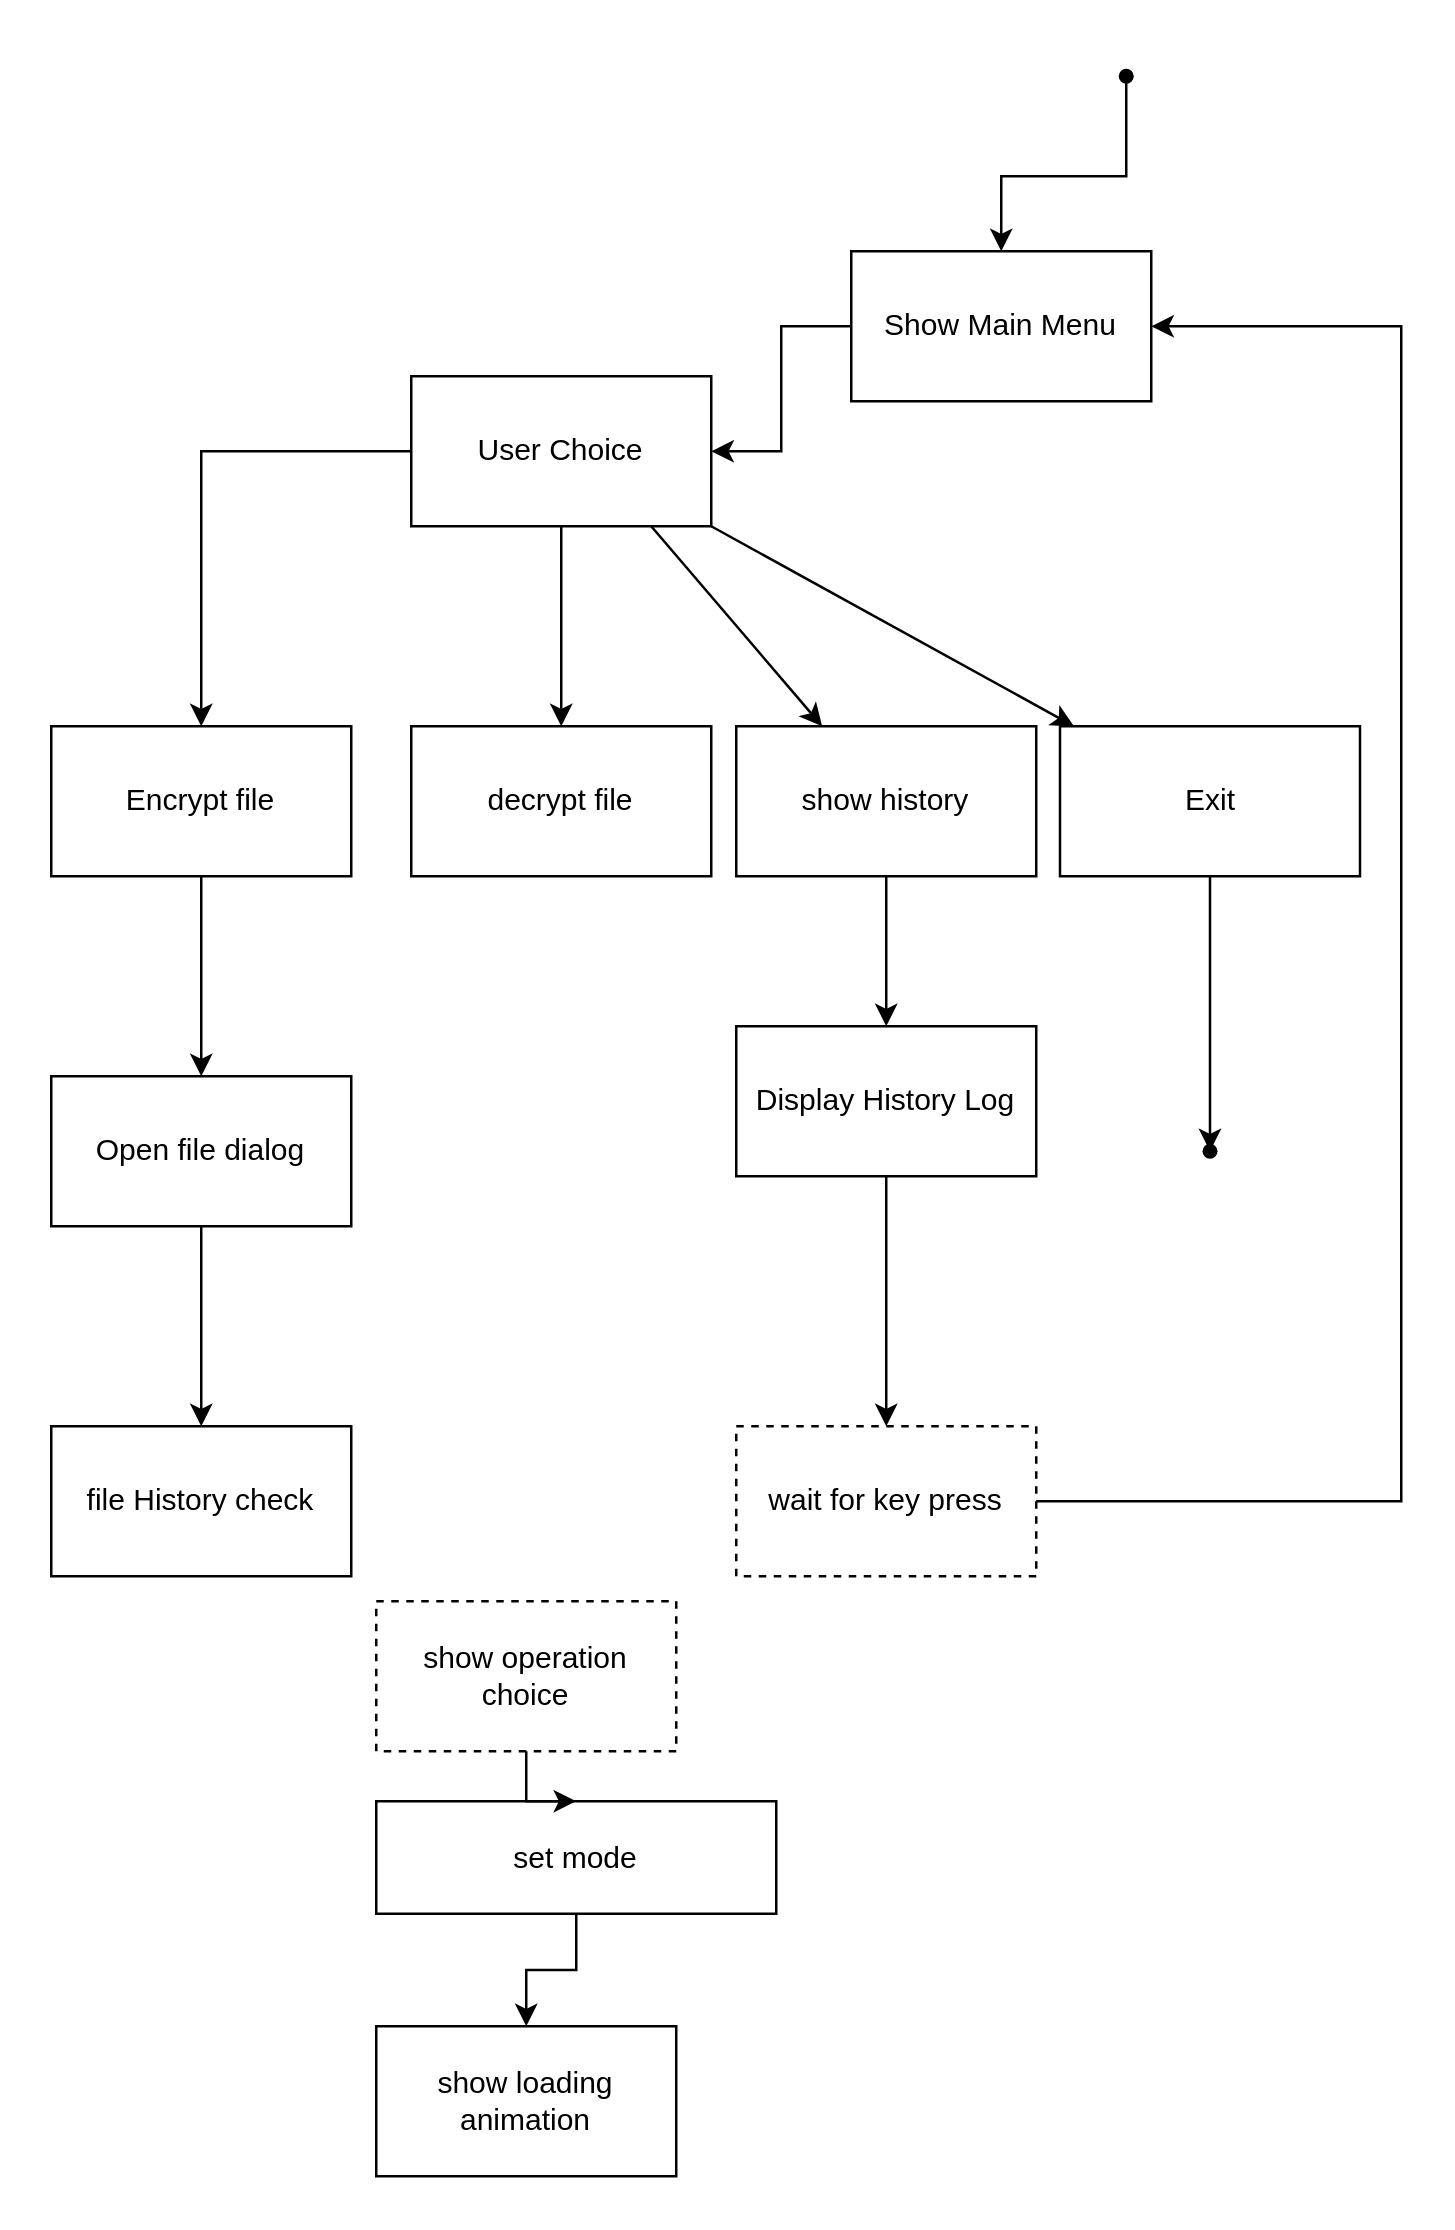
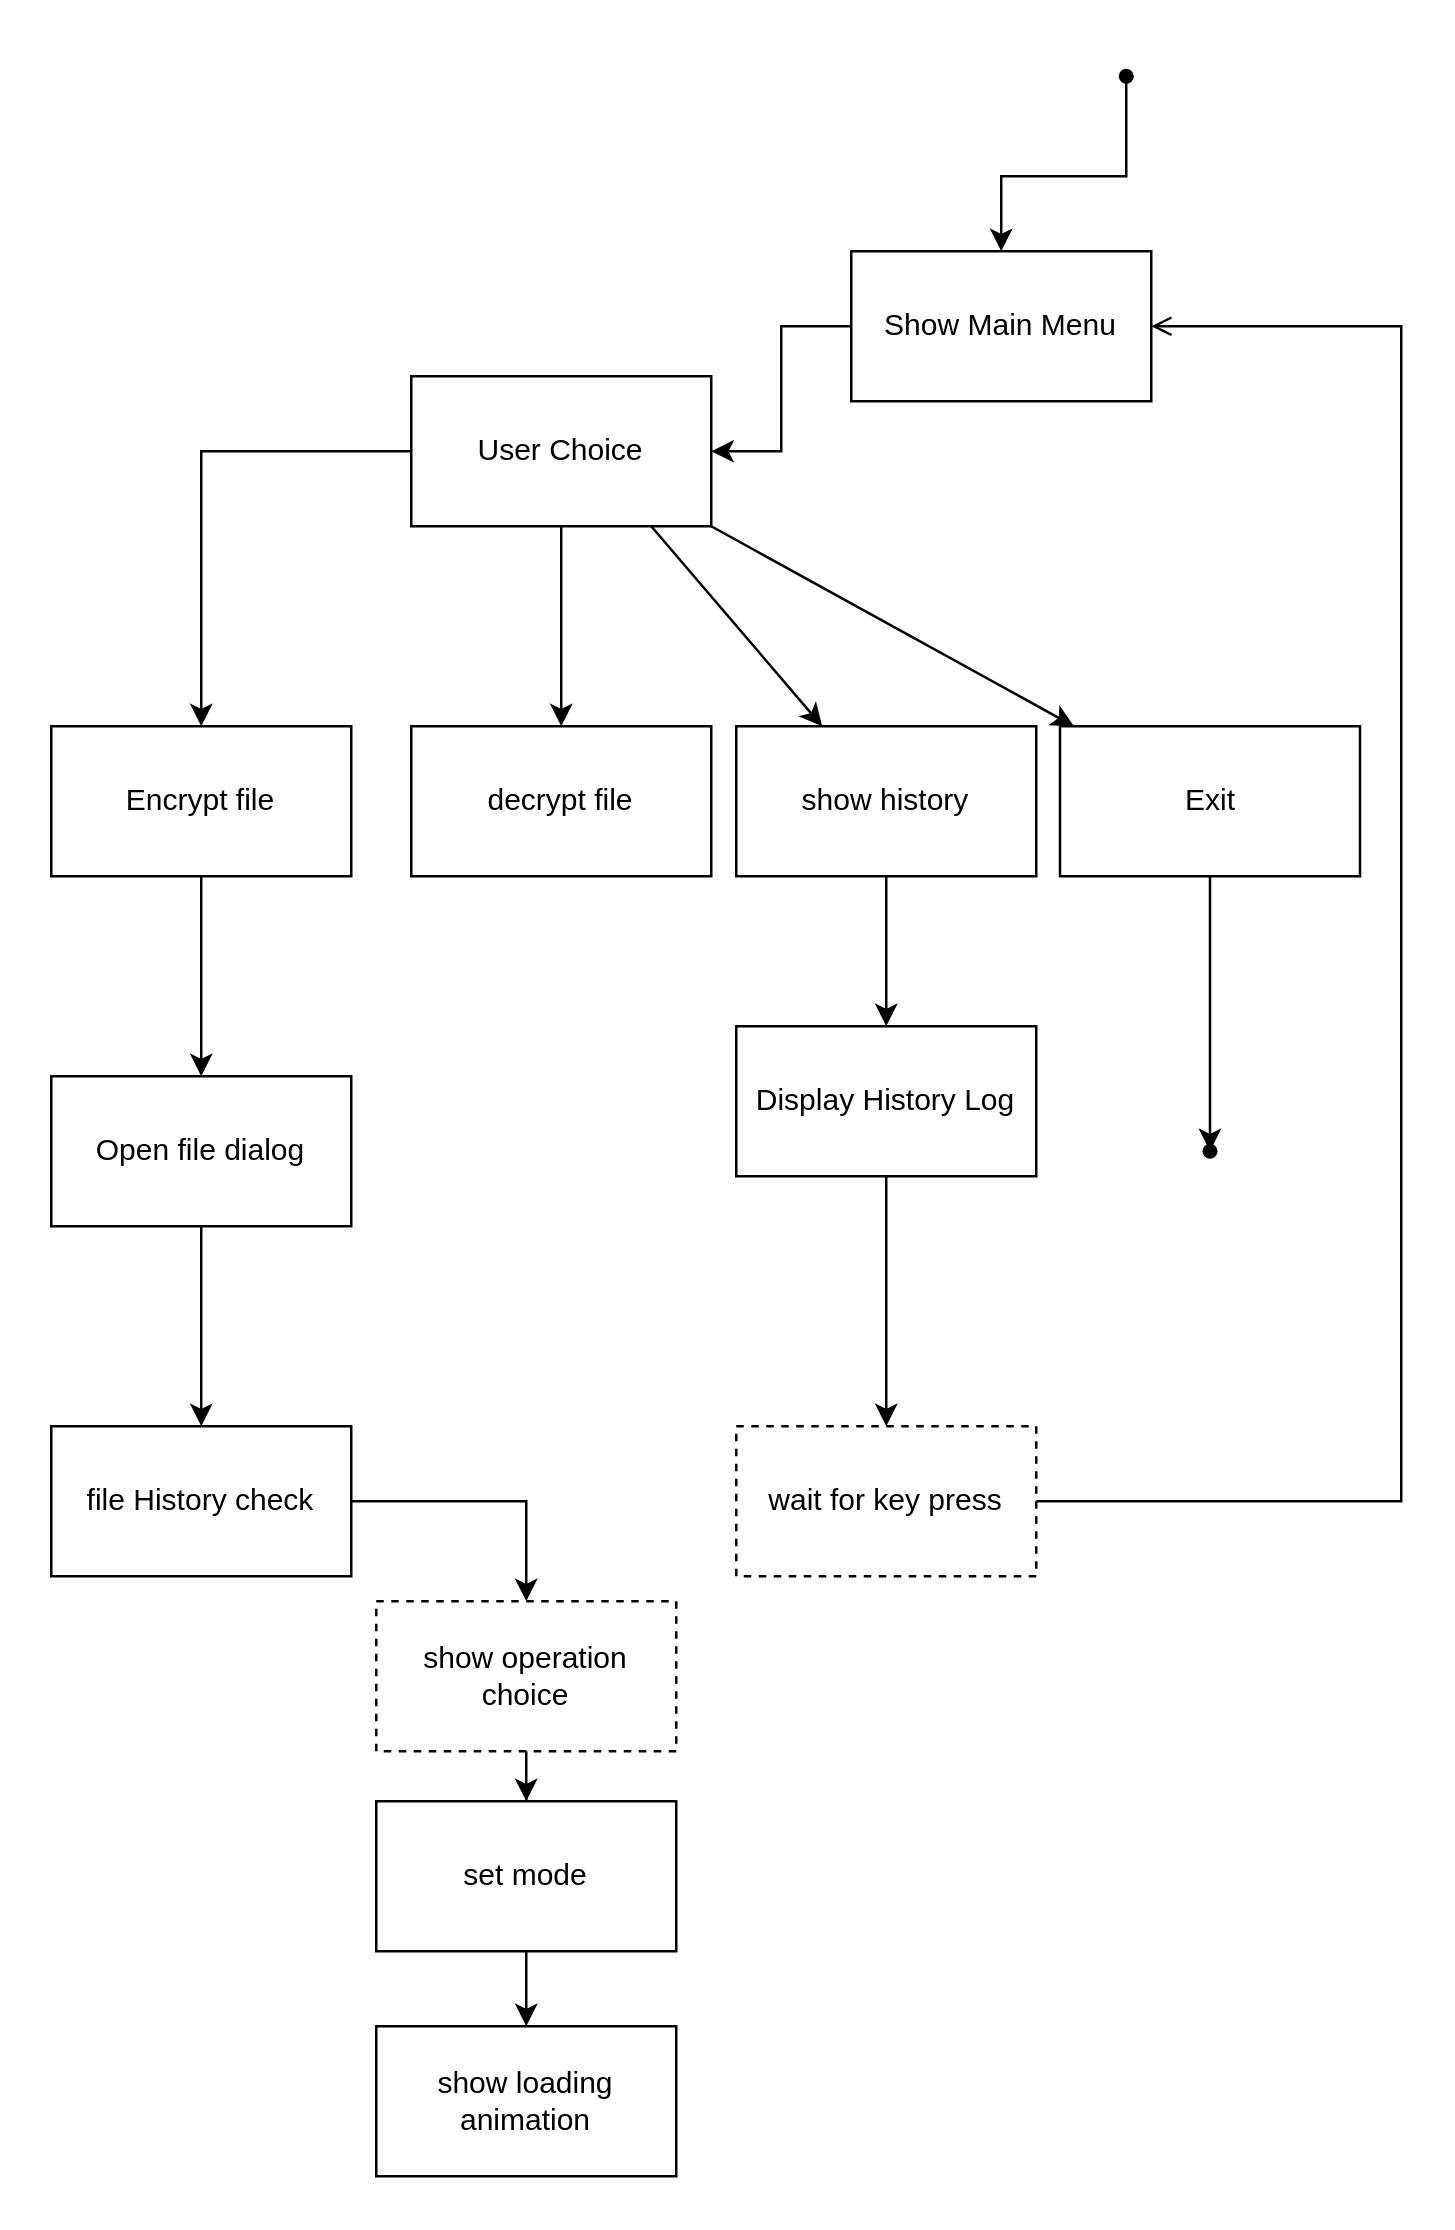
(1169, 326) -> (1165, 326)
none -> (480, 1501)
(576, 1858) -> (526, 1876)
